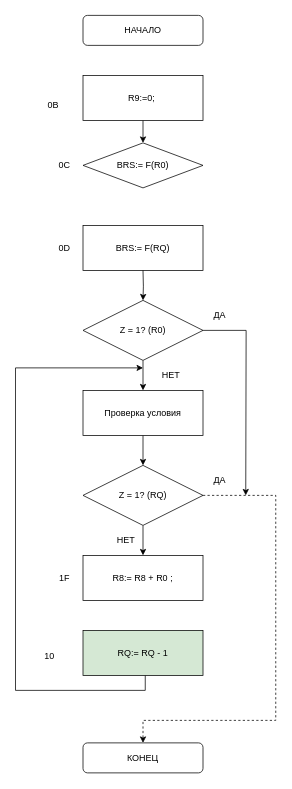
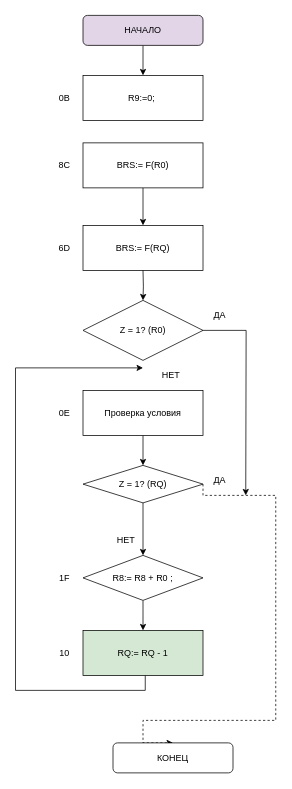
(143, 30) -> (143, 30)
none -> (143, 69)
(53, 105) -> (64, 98)
(143, 136) -> none
(65, 165) -> (65, 165)
(143, 165) -> (143, 165)
none -> (143, 219)
(65, 248) -> (65, 248)
(143, 384) -> none
none -> (64, 413)
(143, 495) -> (143, 484)
(143, 578) -> (143, 578)
none -> (143, 624)
(49, 657) -> (64, 653)
(143, 758) -> (173, 758)
